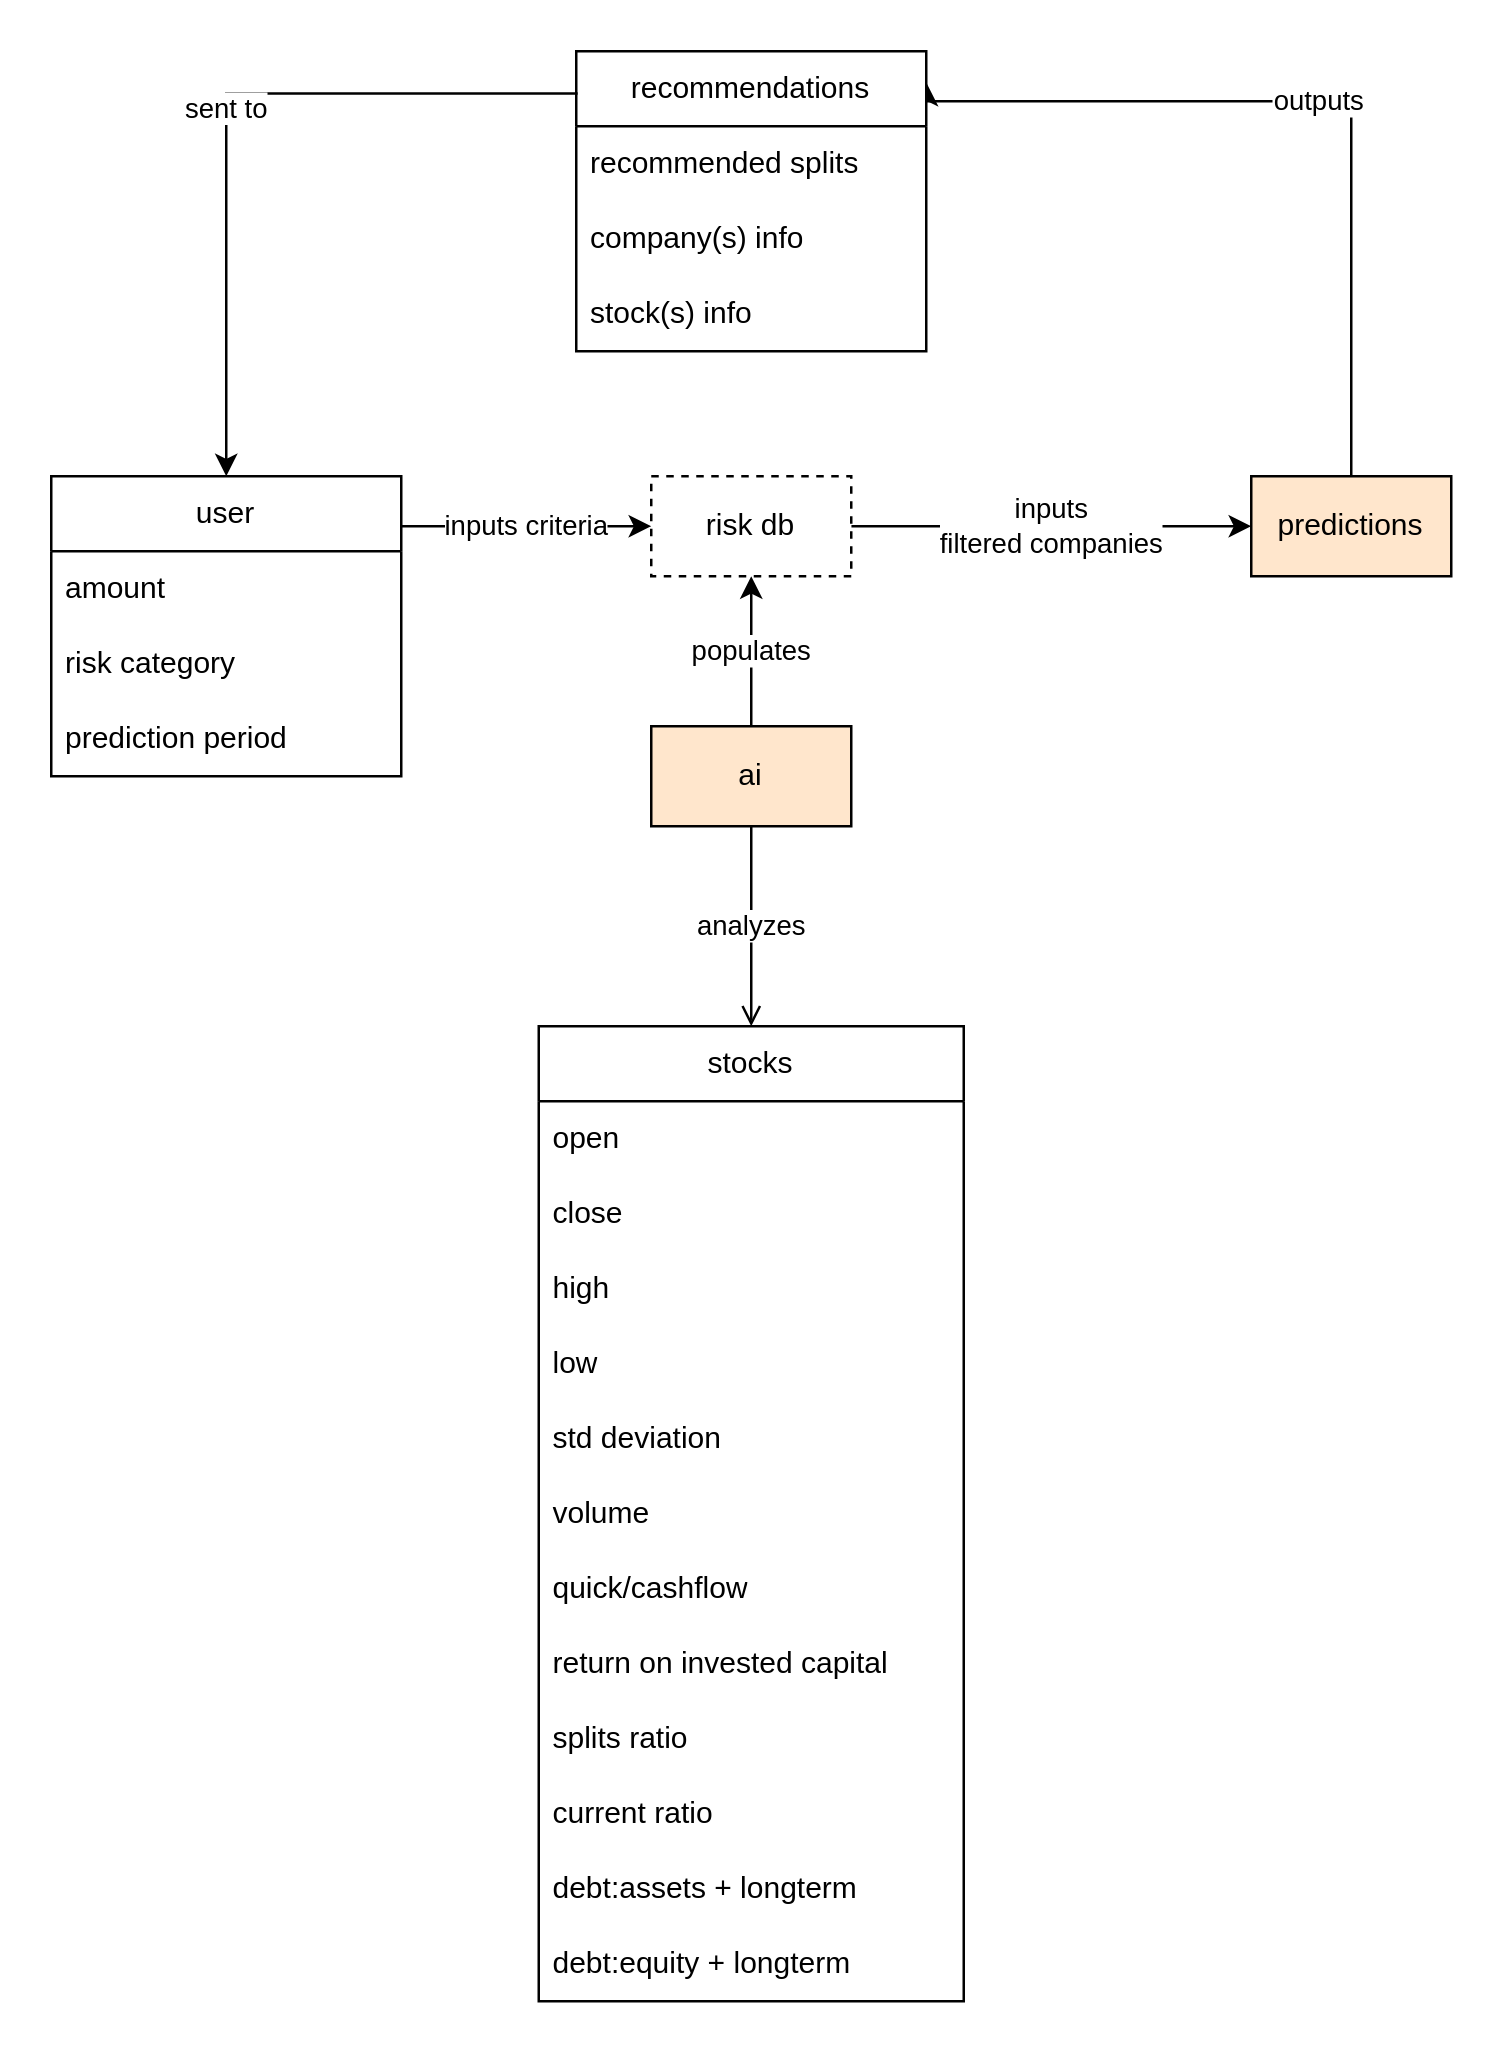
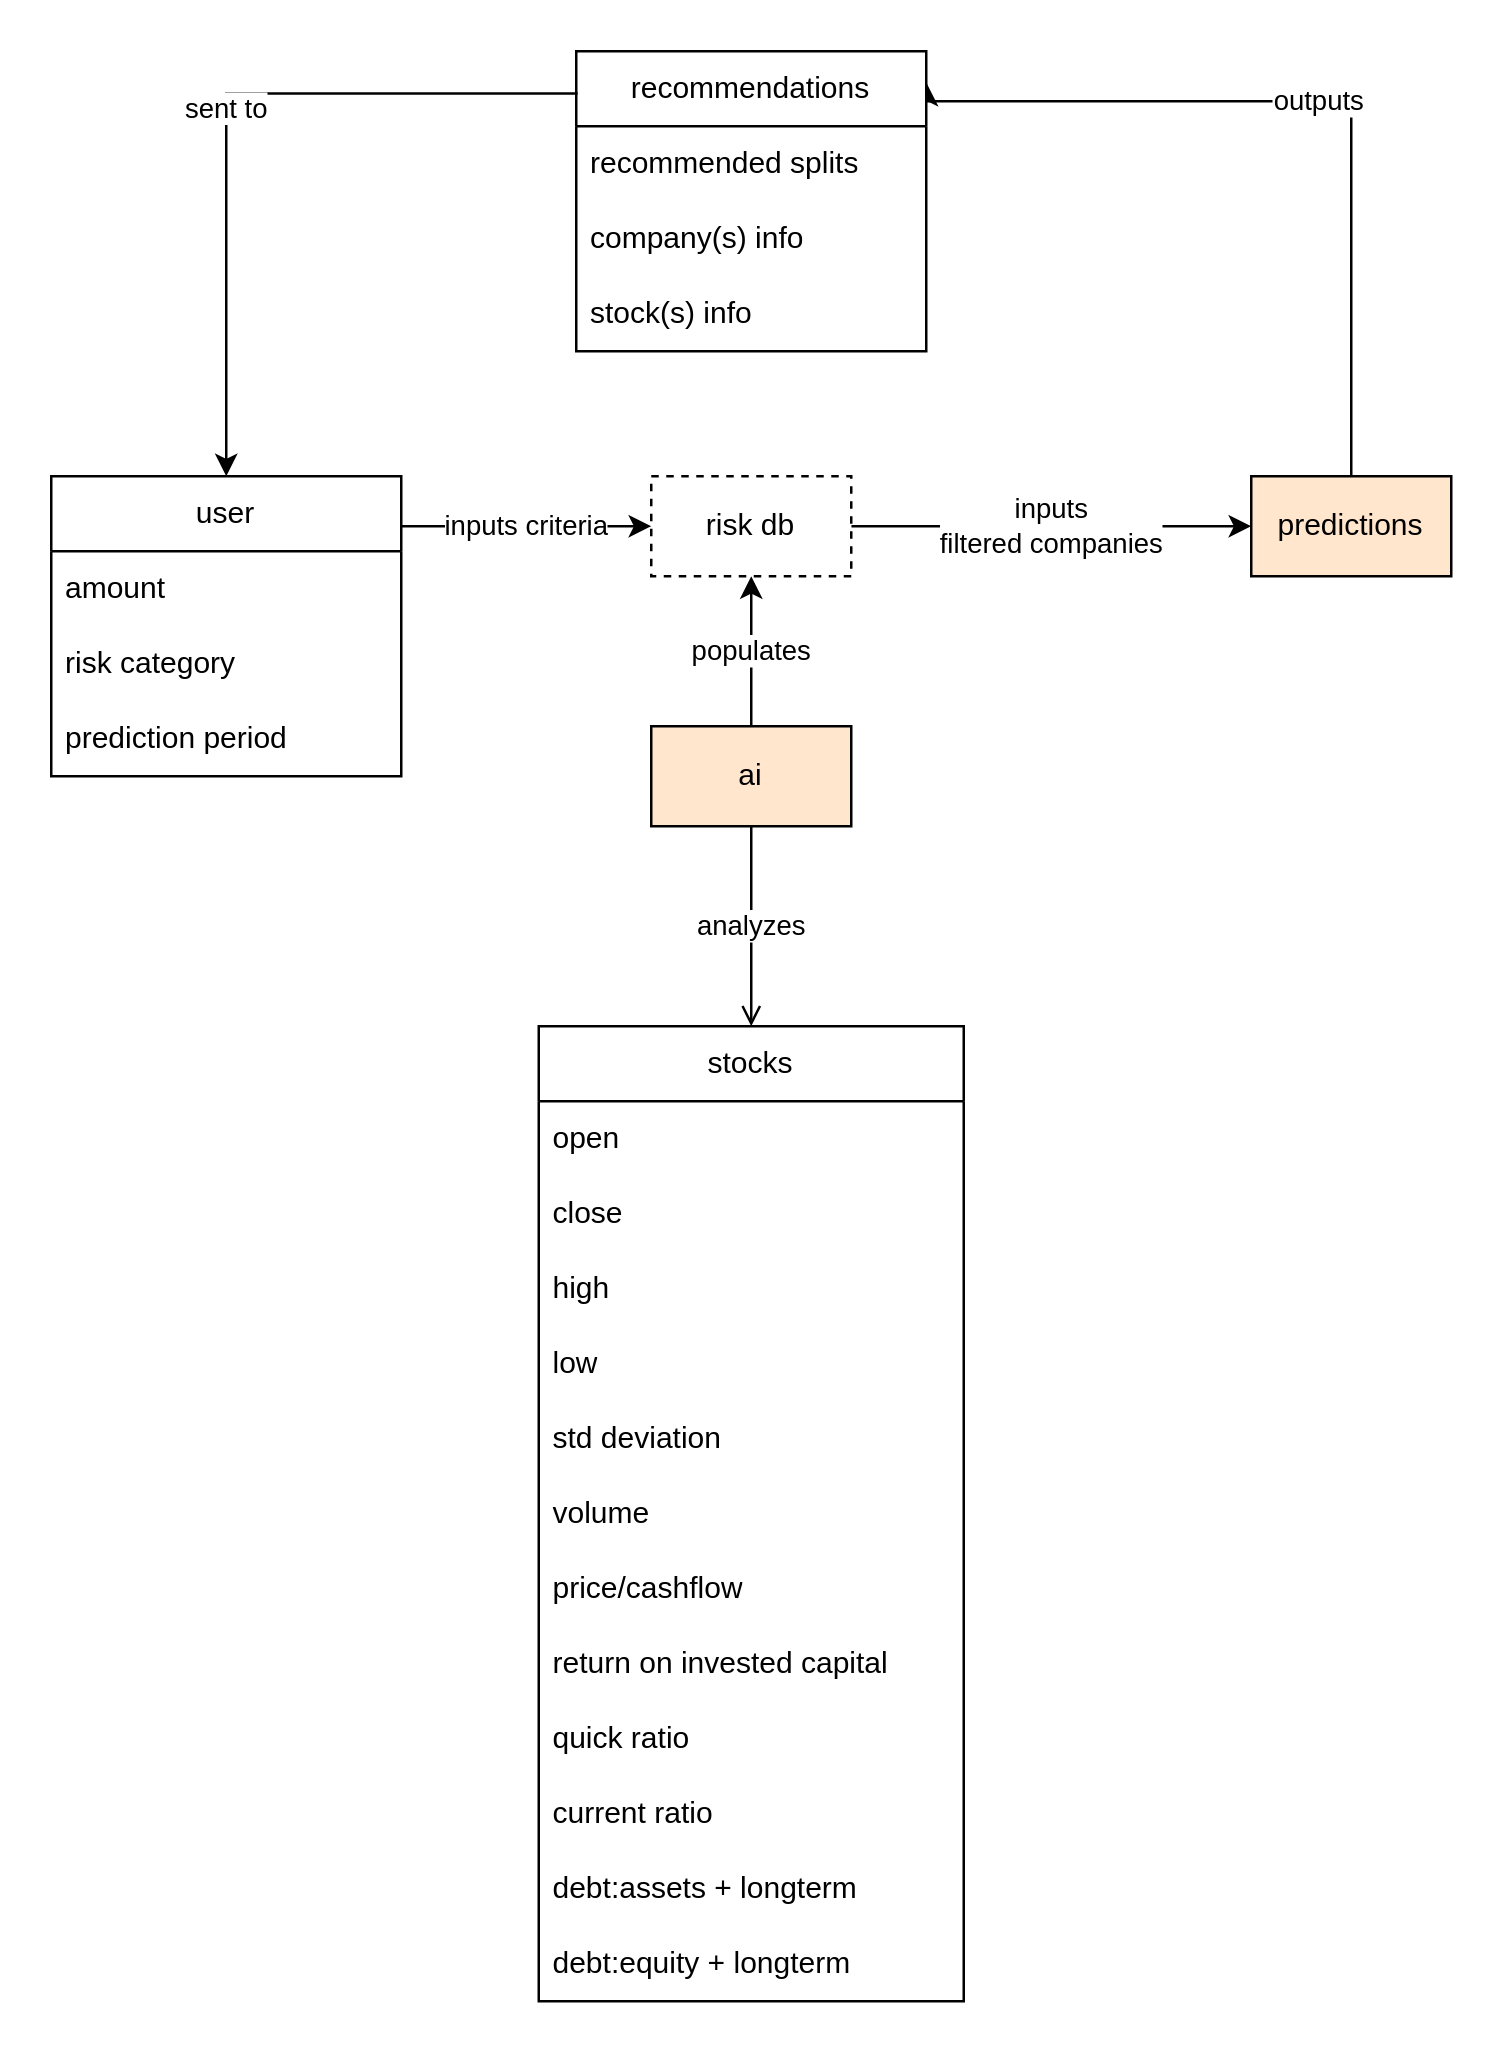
(664, 1589) -> (664, 1589)
(639, 1739) -> (634, 1739)
